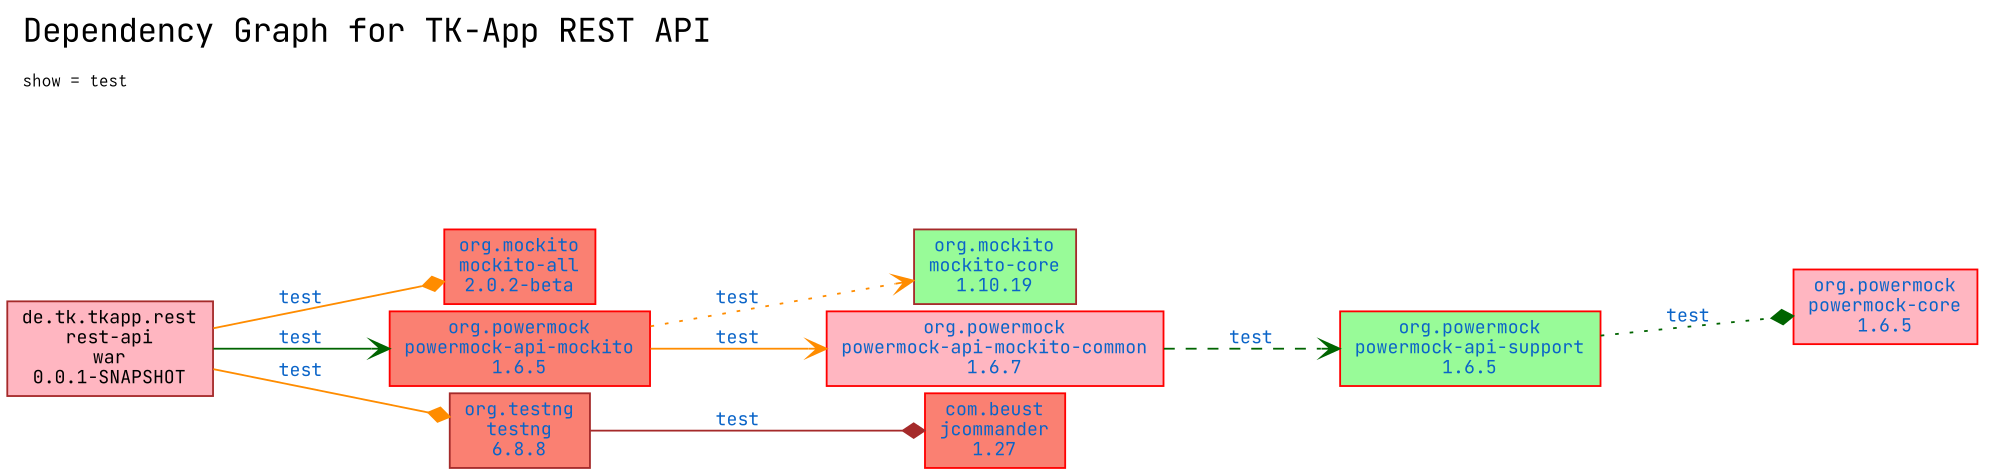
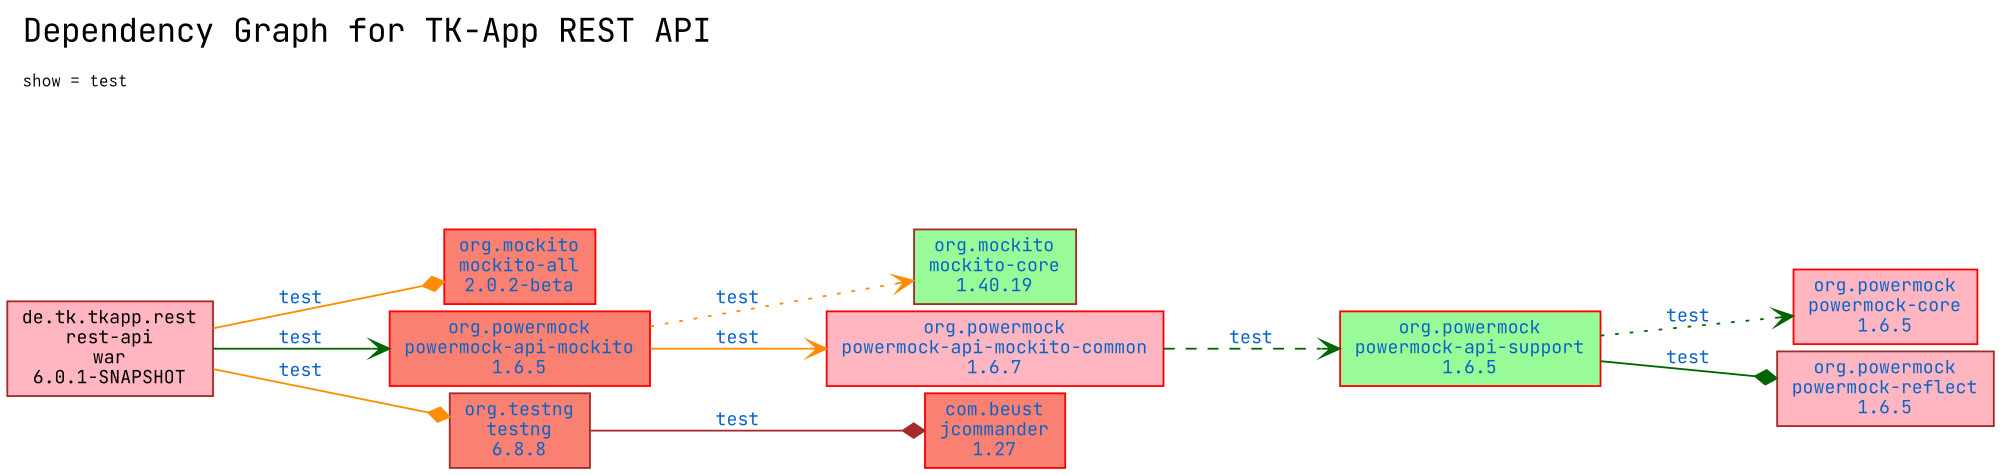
(995, 267) -> (995, 267)
(1686, 327) -> (1686, 327)
(110, 349) -> (110, 349)
none -> (1885, 389)
